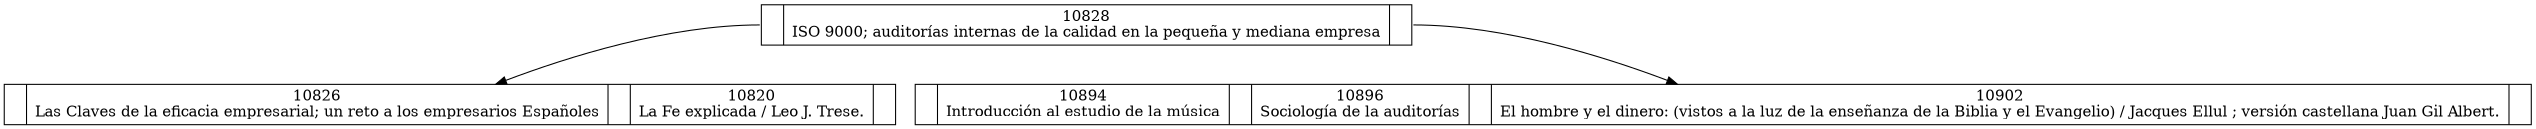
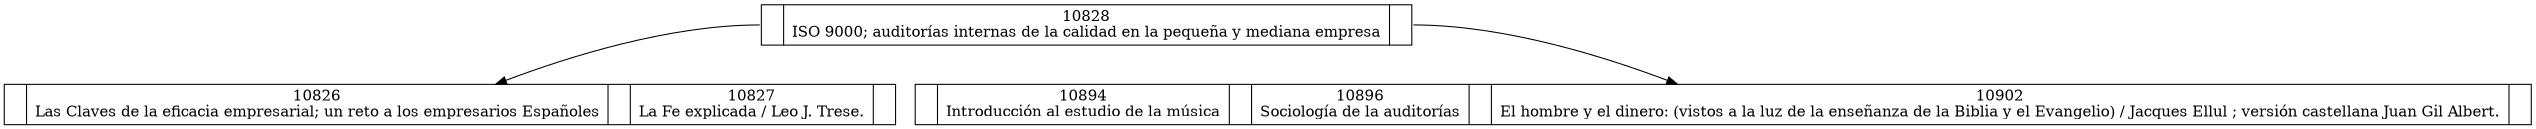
(752, 96) -> (752, 96)
